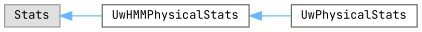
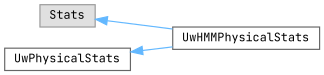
(276, 16) -> (158, 49)
